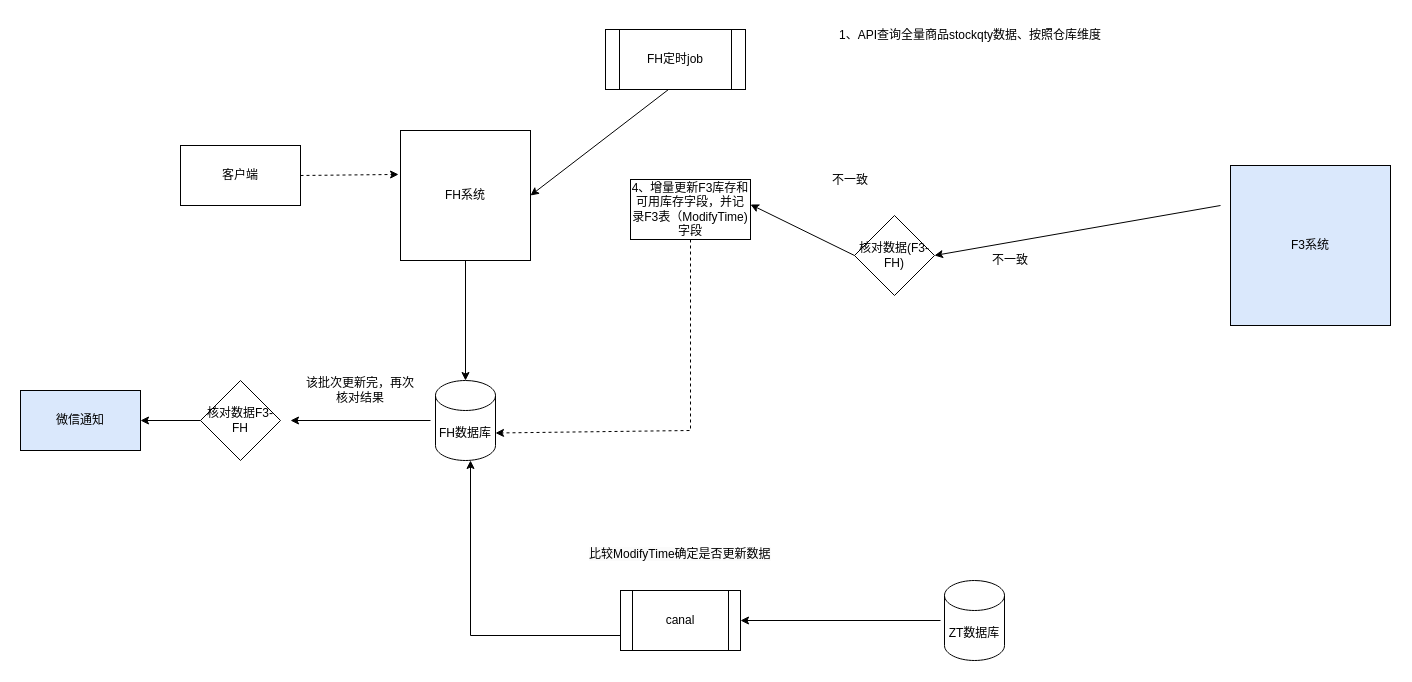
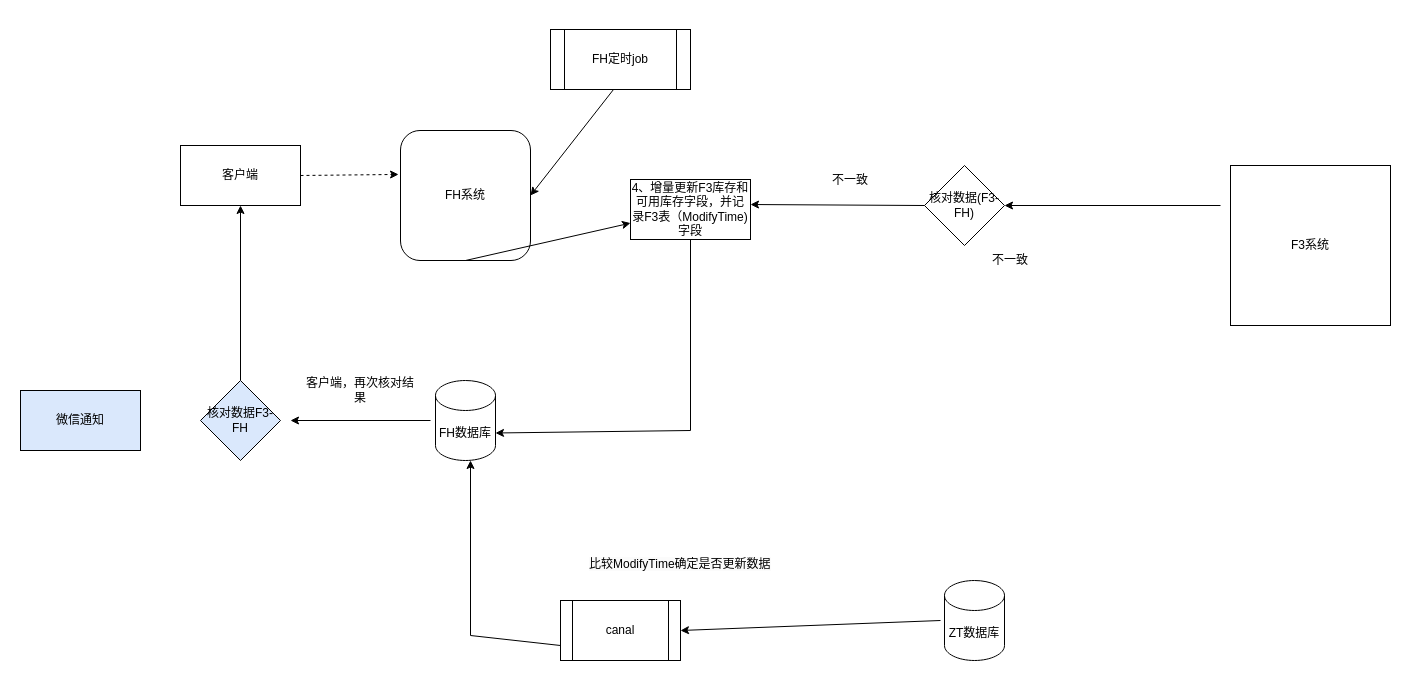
(971, 36) -> none
(676, 60) -> (621, 60)
(466, 196) -> (466, 196)
(1311, 246) -> (1311, 246)
(895, 256) -> (965, 206)
(466, 317) -> (545, 243)
(361, 391) -> (361, 391)
(174, 421) -> (241, 296)
(241, 421) -> (241, 421)
(691, 429) -> (691, 429)
(698, 561) -> (698, 571)
(681, 621) -> (621, 631)
